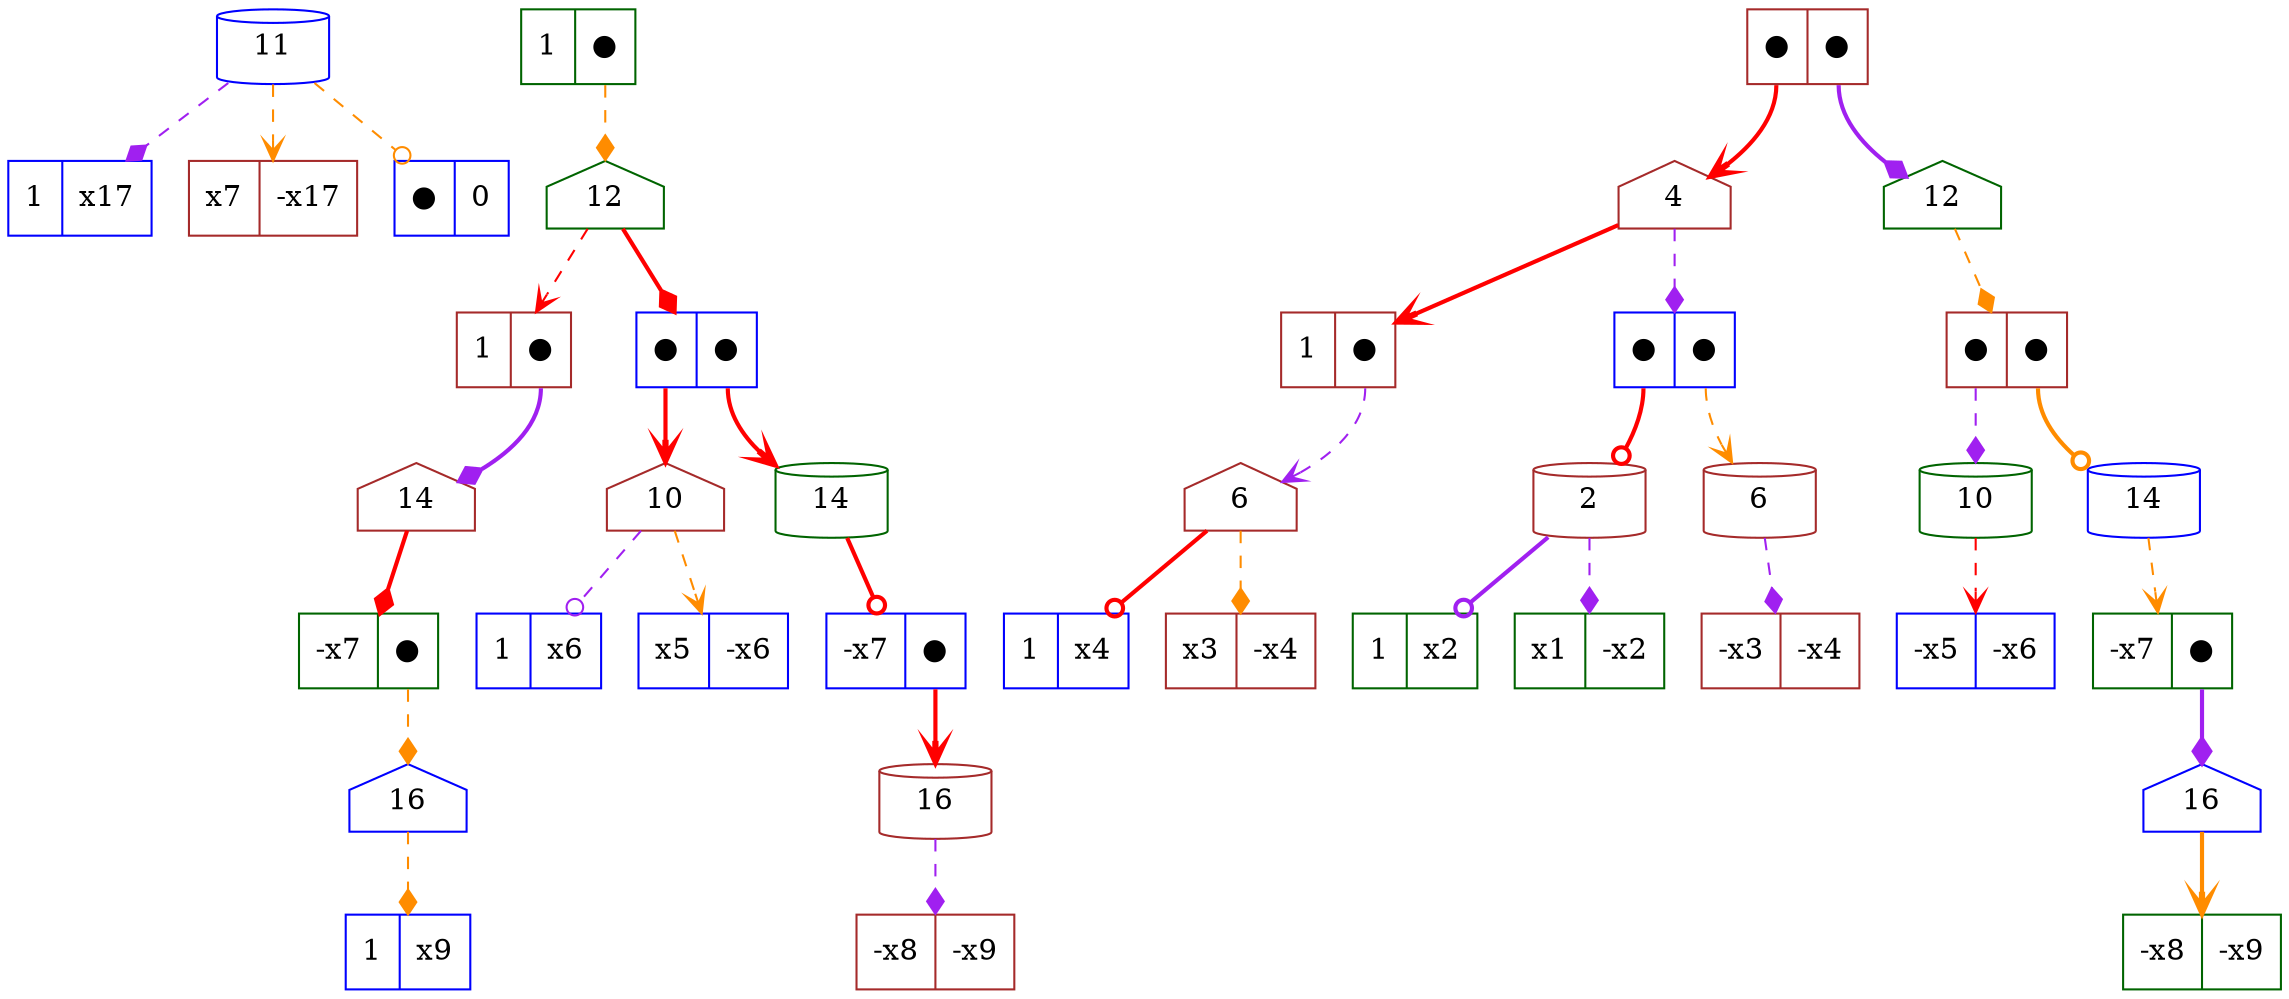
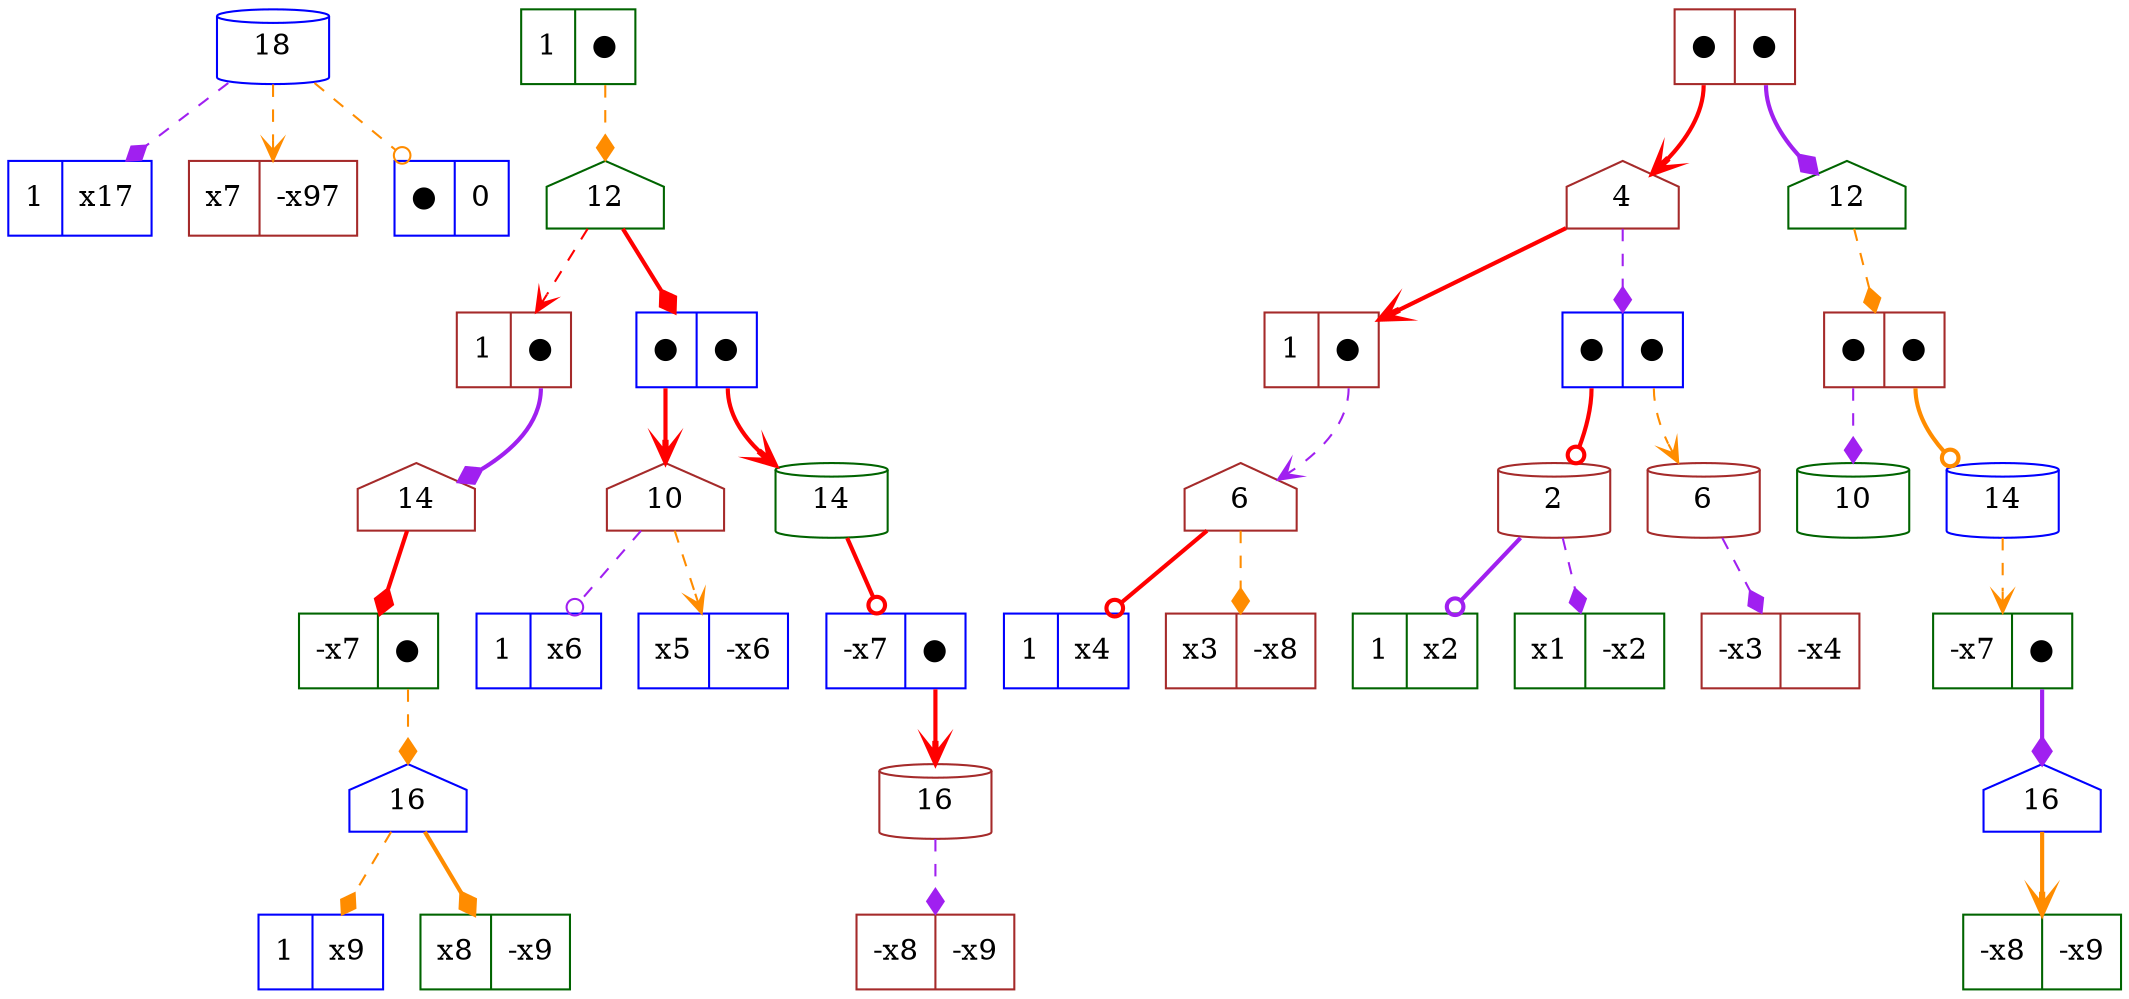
(273, 47) -> (273, 47)
(308, 197) -> (308, 197)
(1276, 650) -> (1276, 650)
(1976, 651) -> none
none -> (495, 952)
